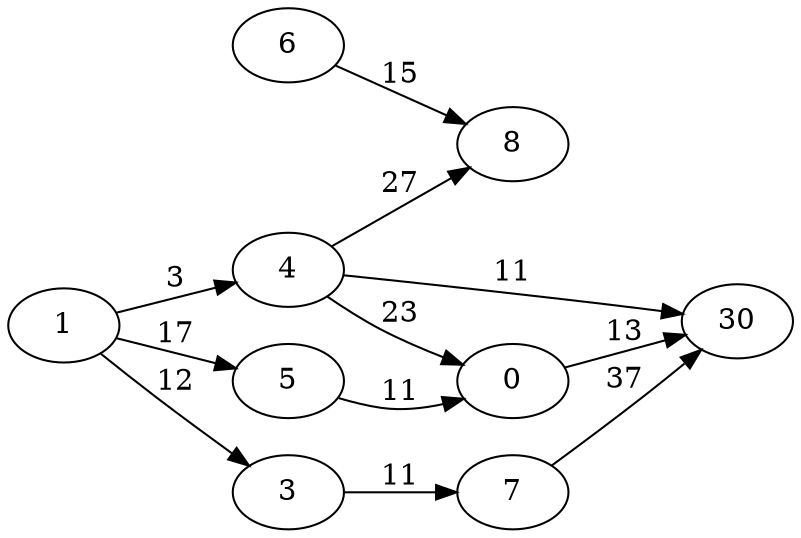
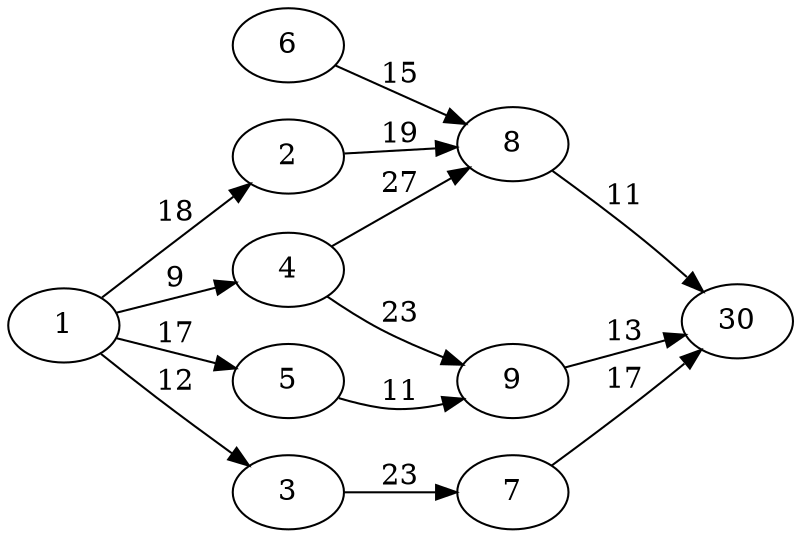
none -> (288, 157)
(176, 279) -> (176, 279)
(503, 292) -> (621, 222)
(625, 380) -> (625, 380)
(513, 381) -> (513, 381)
(401, 477) -> (401, 477)
